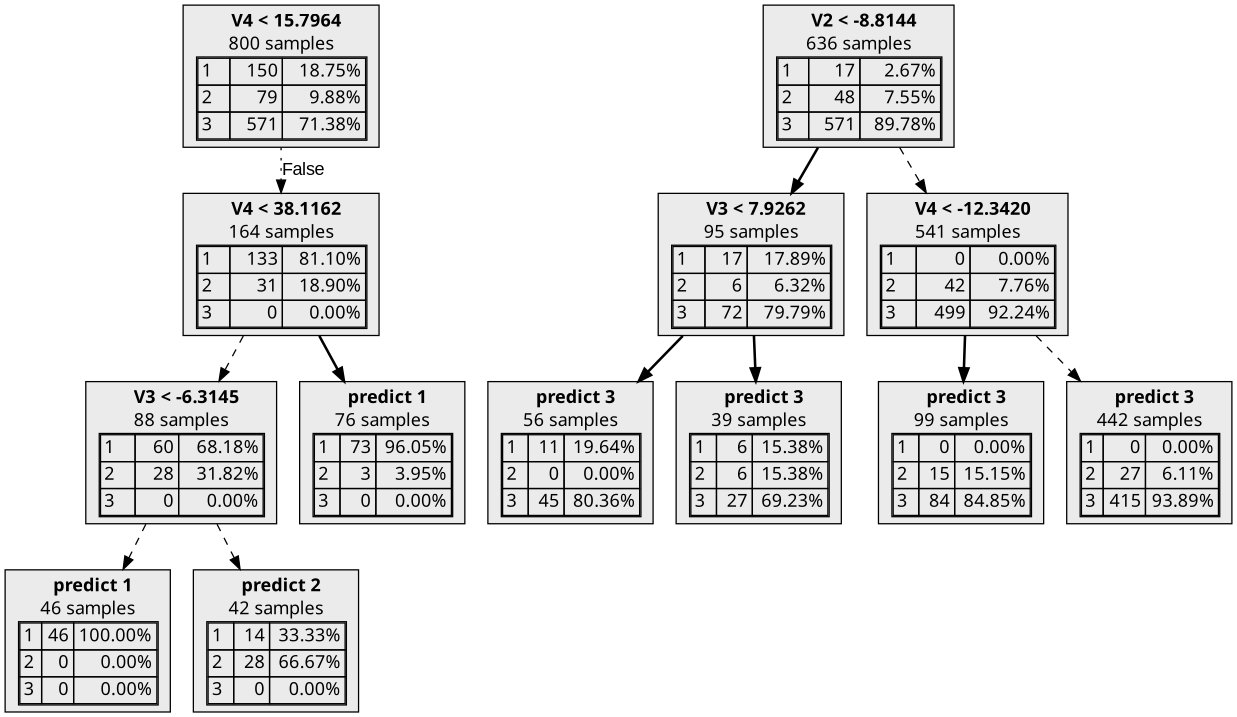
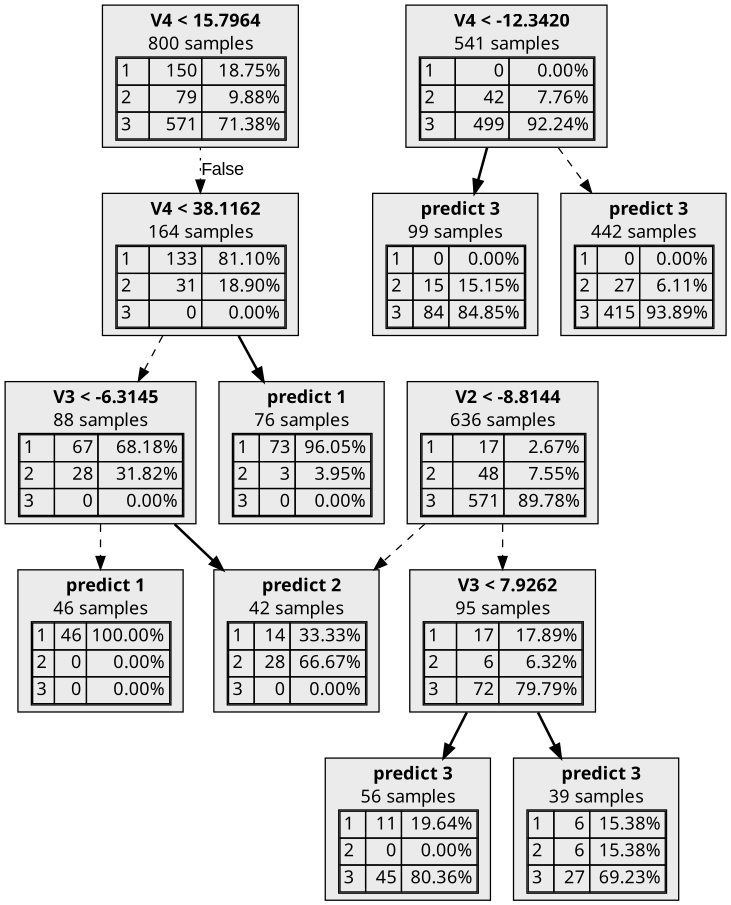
(808, 165) -> (503, 540)
(910, 165) -> (404, 543)
(164, 448) -> (83, 448)
(226, 541) -> (194, 542)
